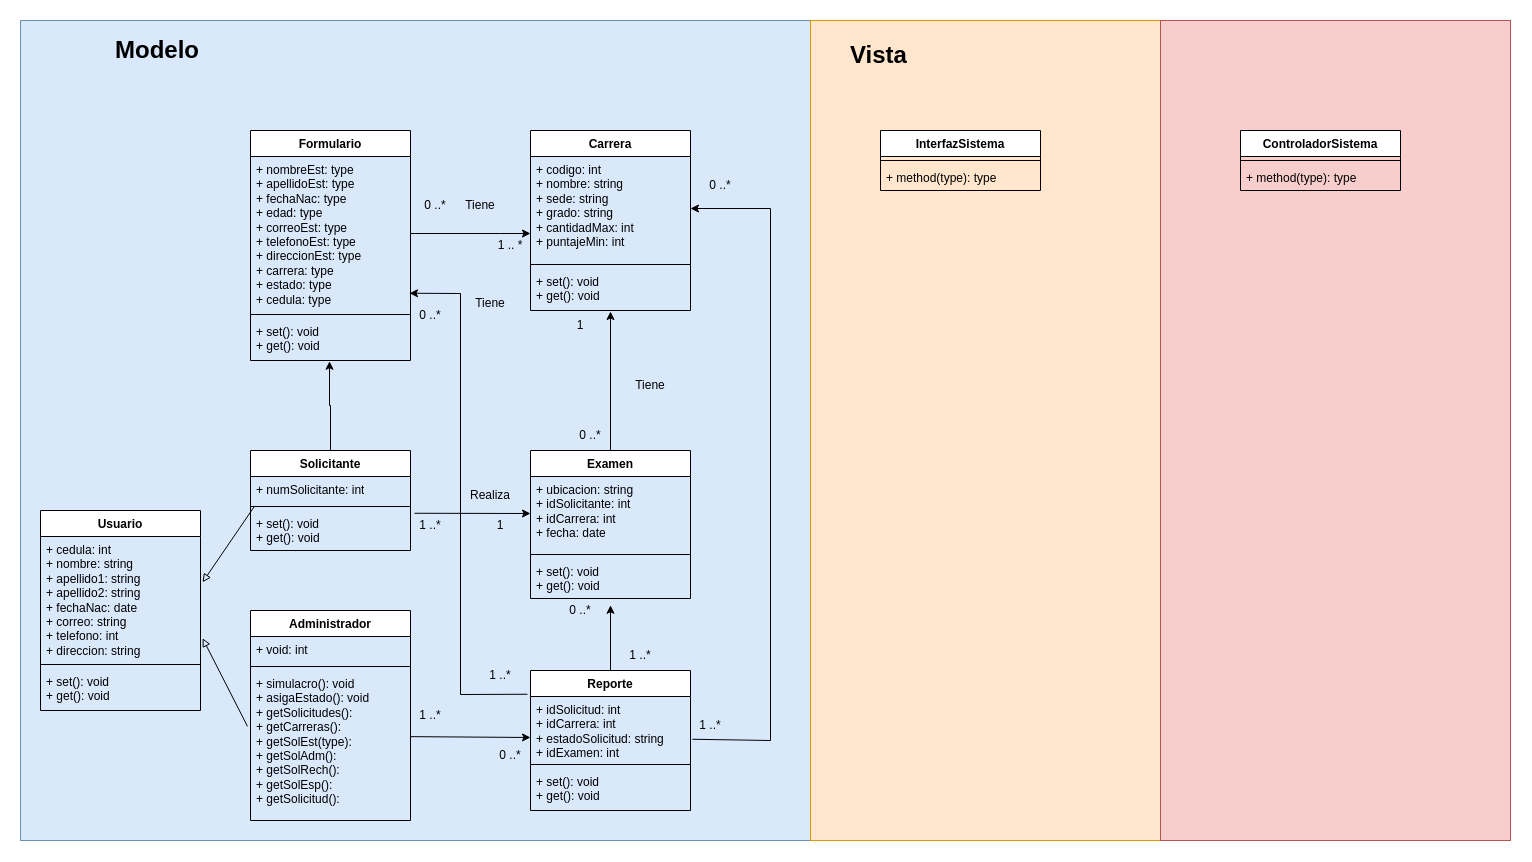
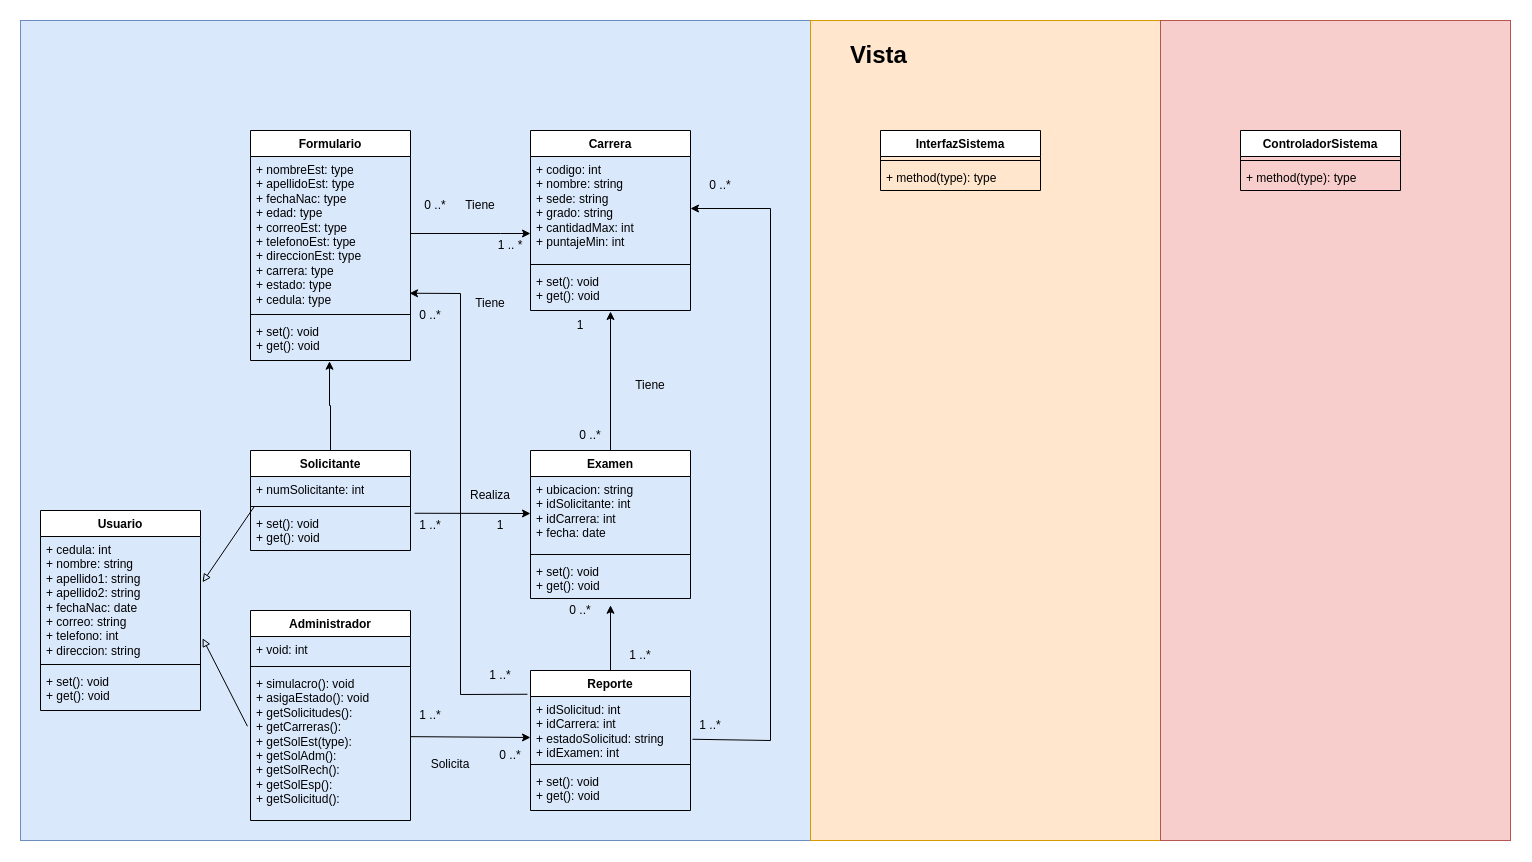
(161, 51) -> none
none -> (451, 765)
